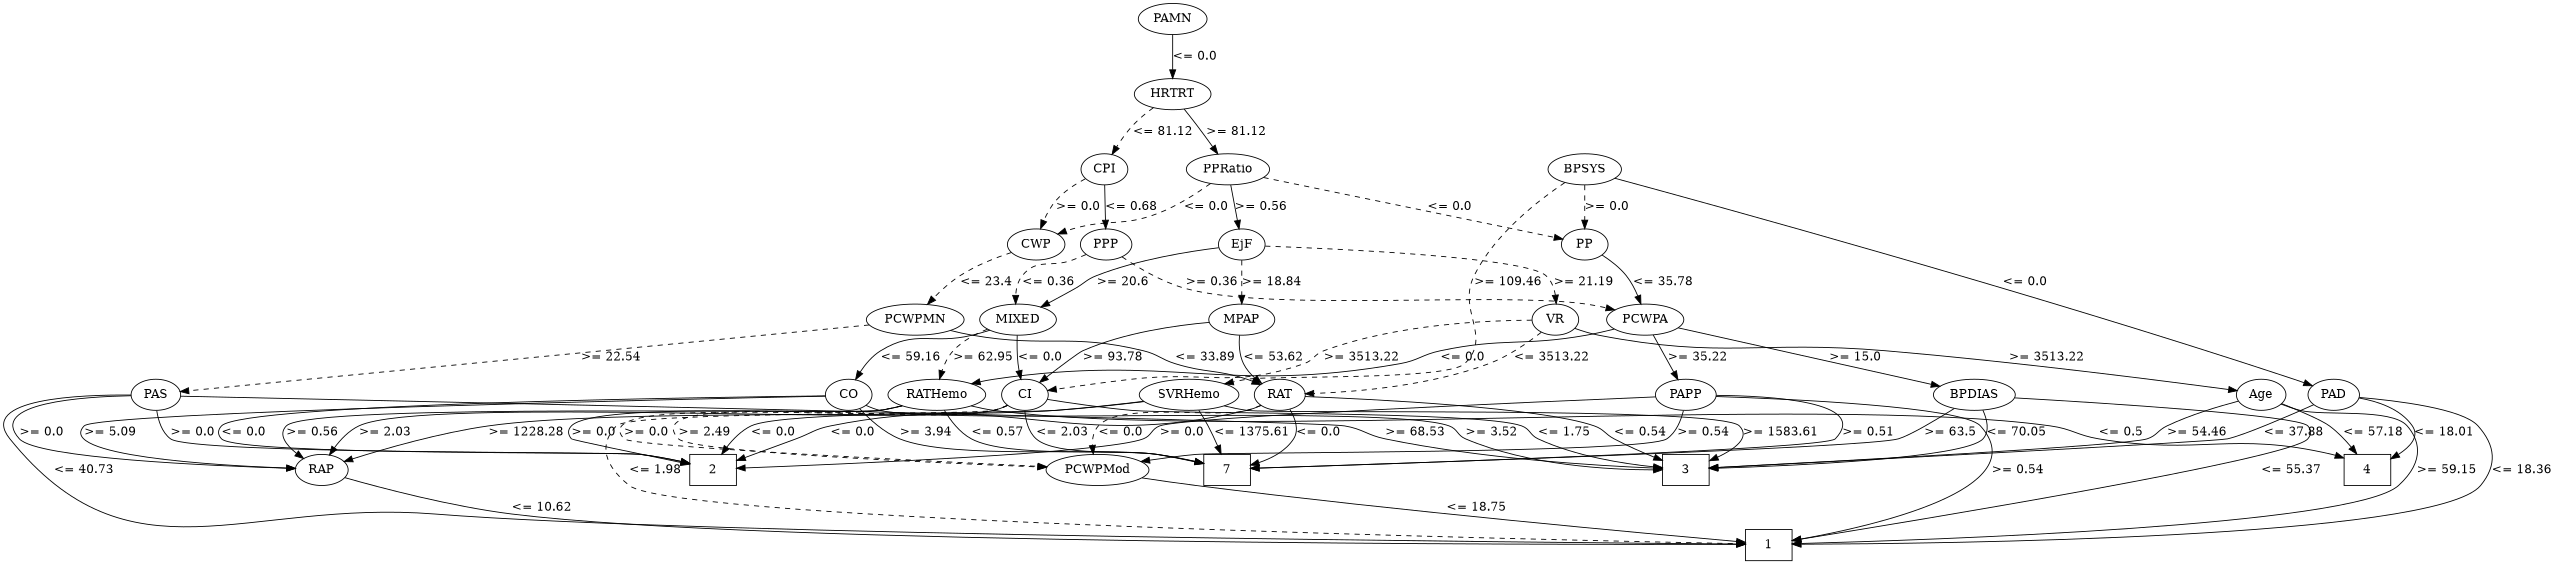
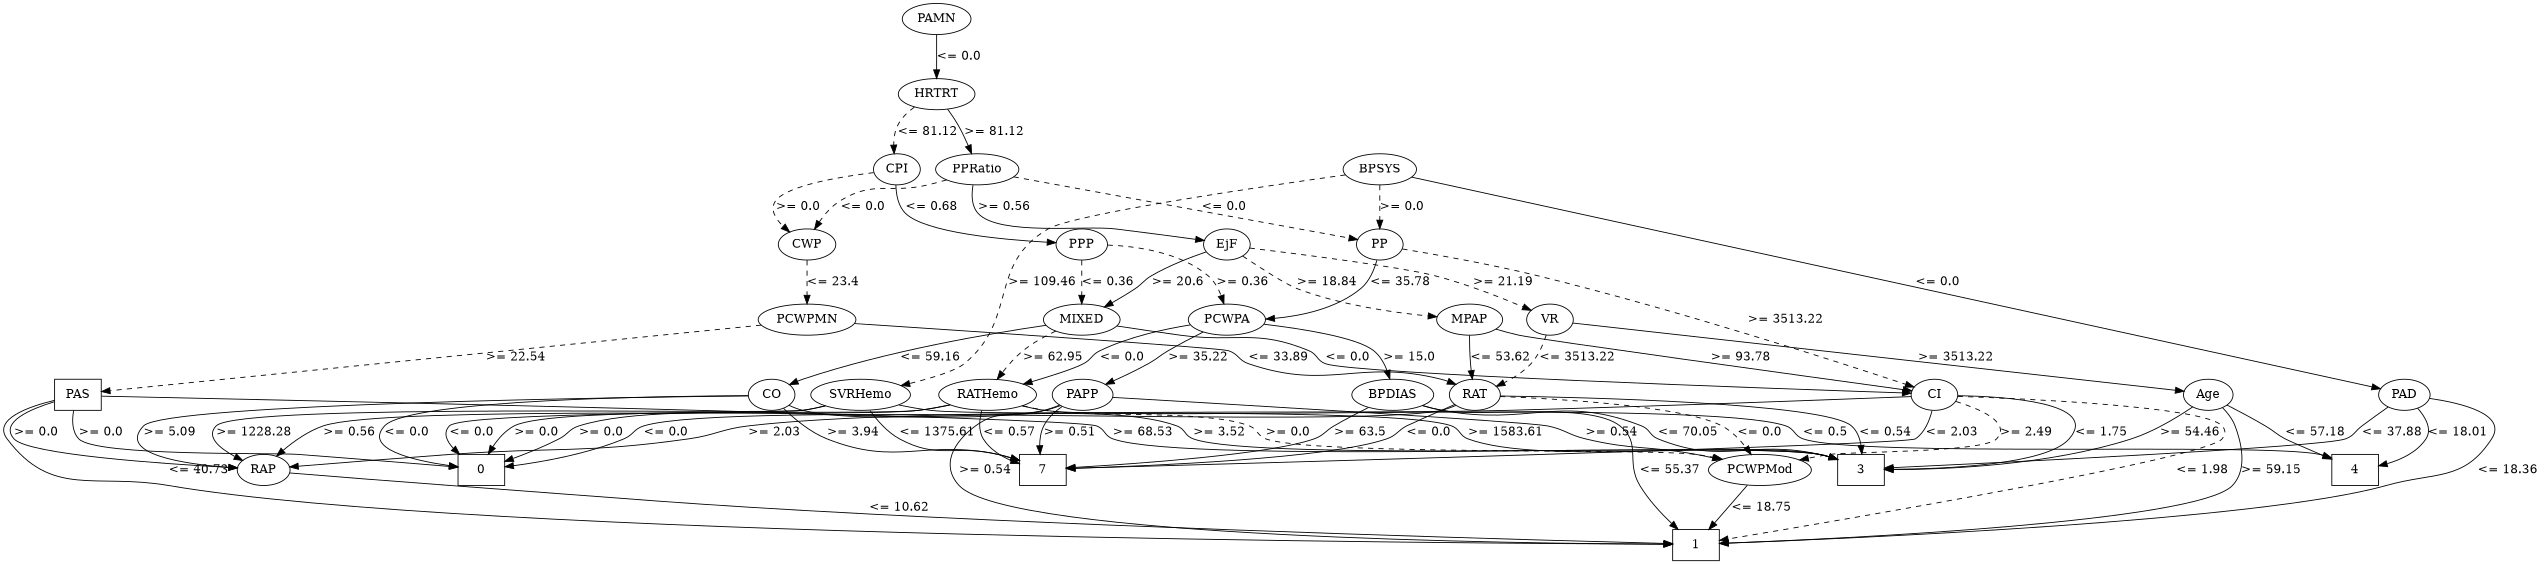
(1297, 366) -> (1656, 307)
(156, 395) -> (78, 395)
(713, 470) -> (481, 470)
